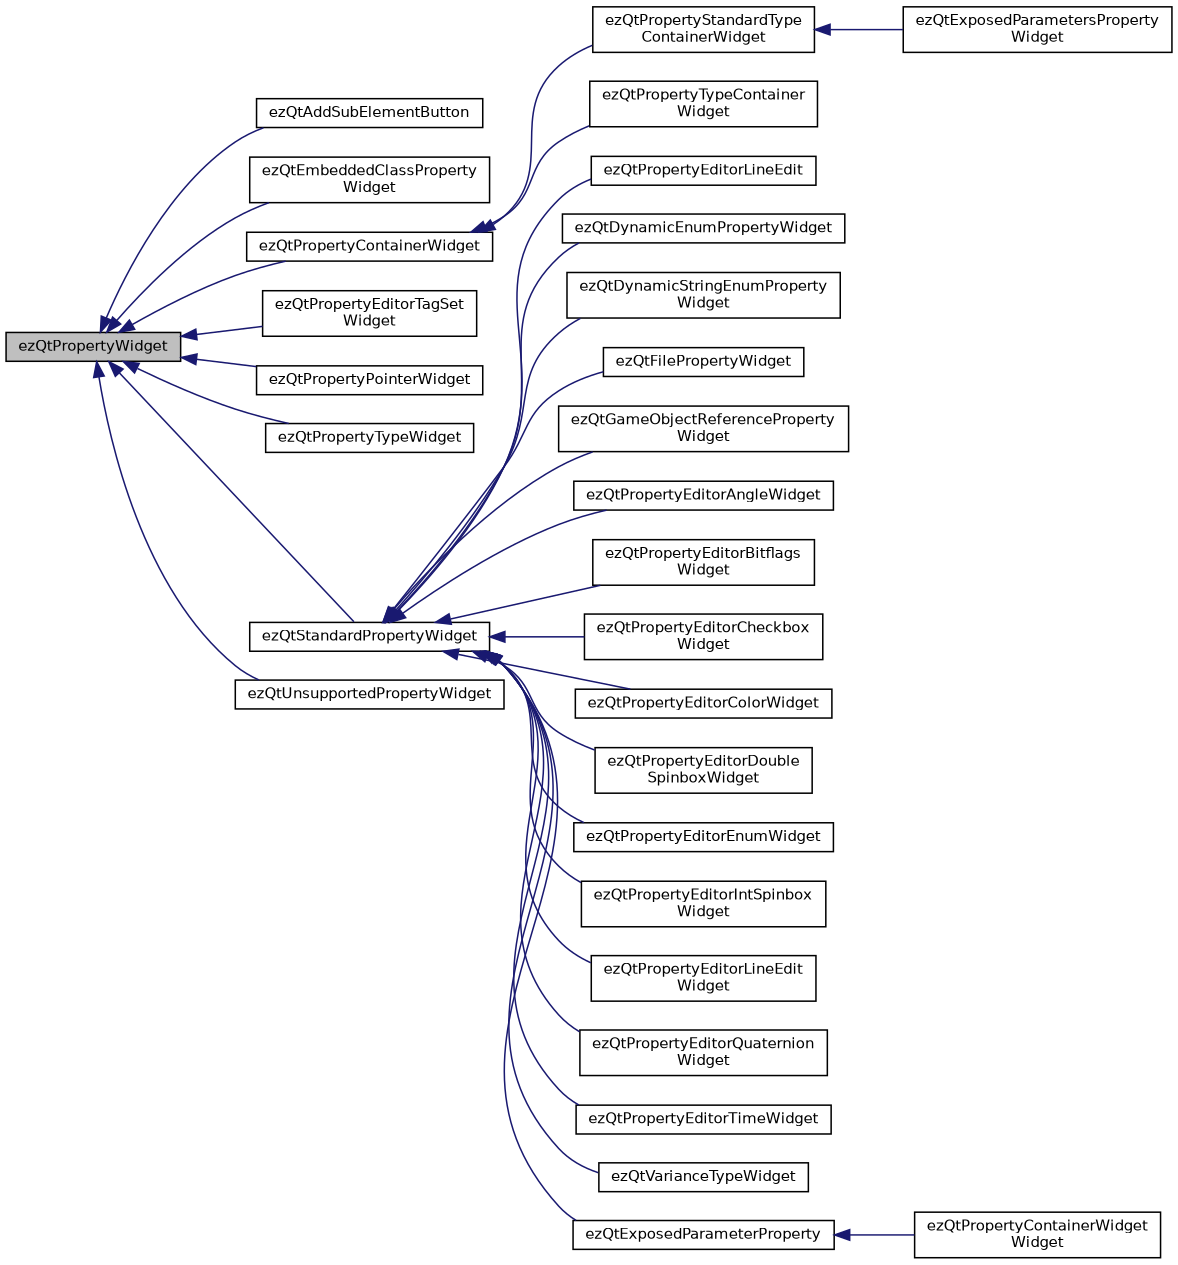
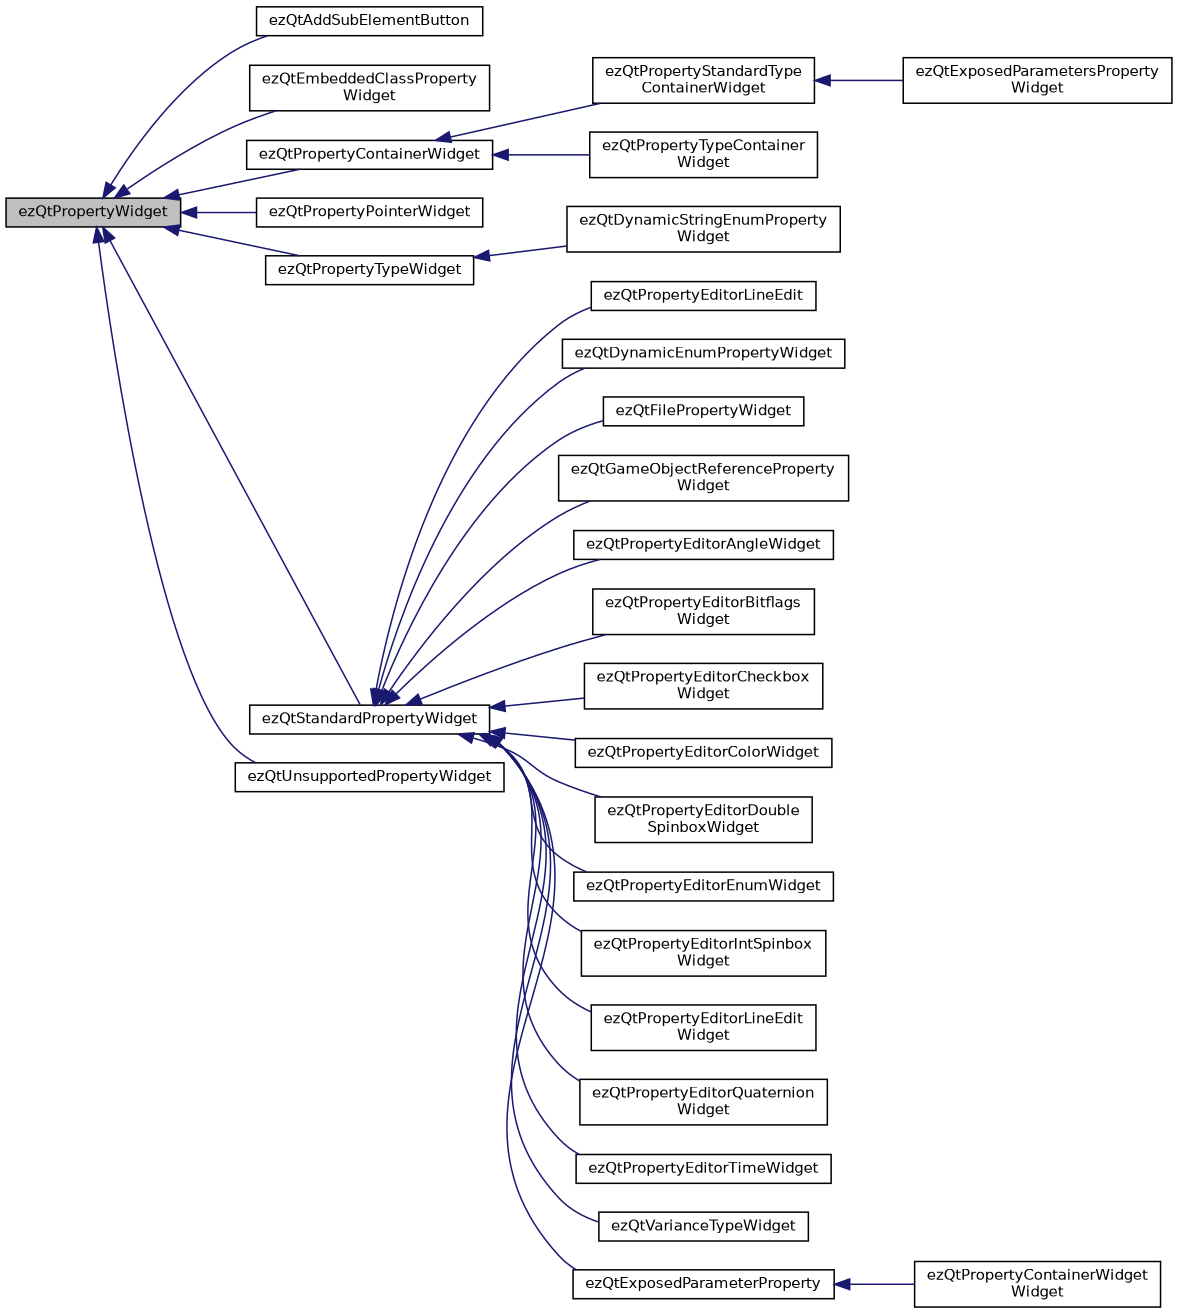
(370, 313) -> none
(502, 470) -> (528, 251)
